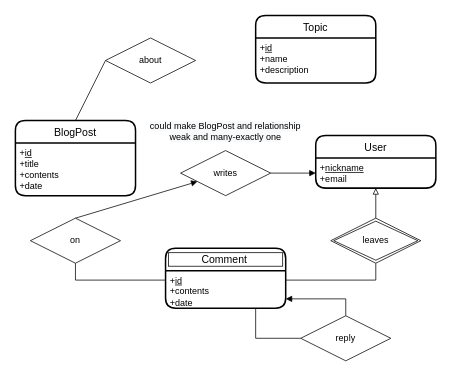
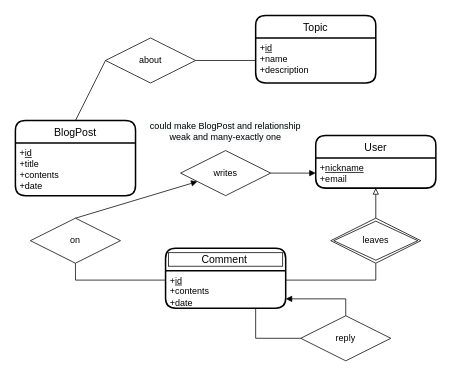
none -> (224, 60)
